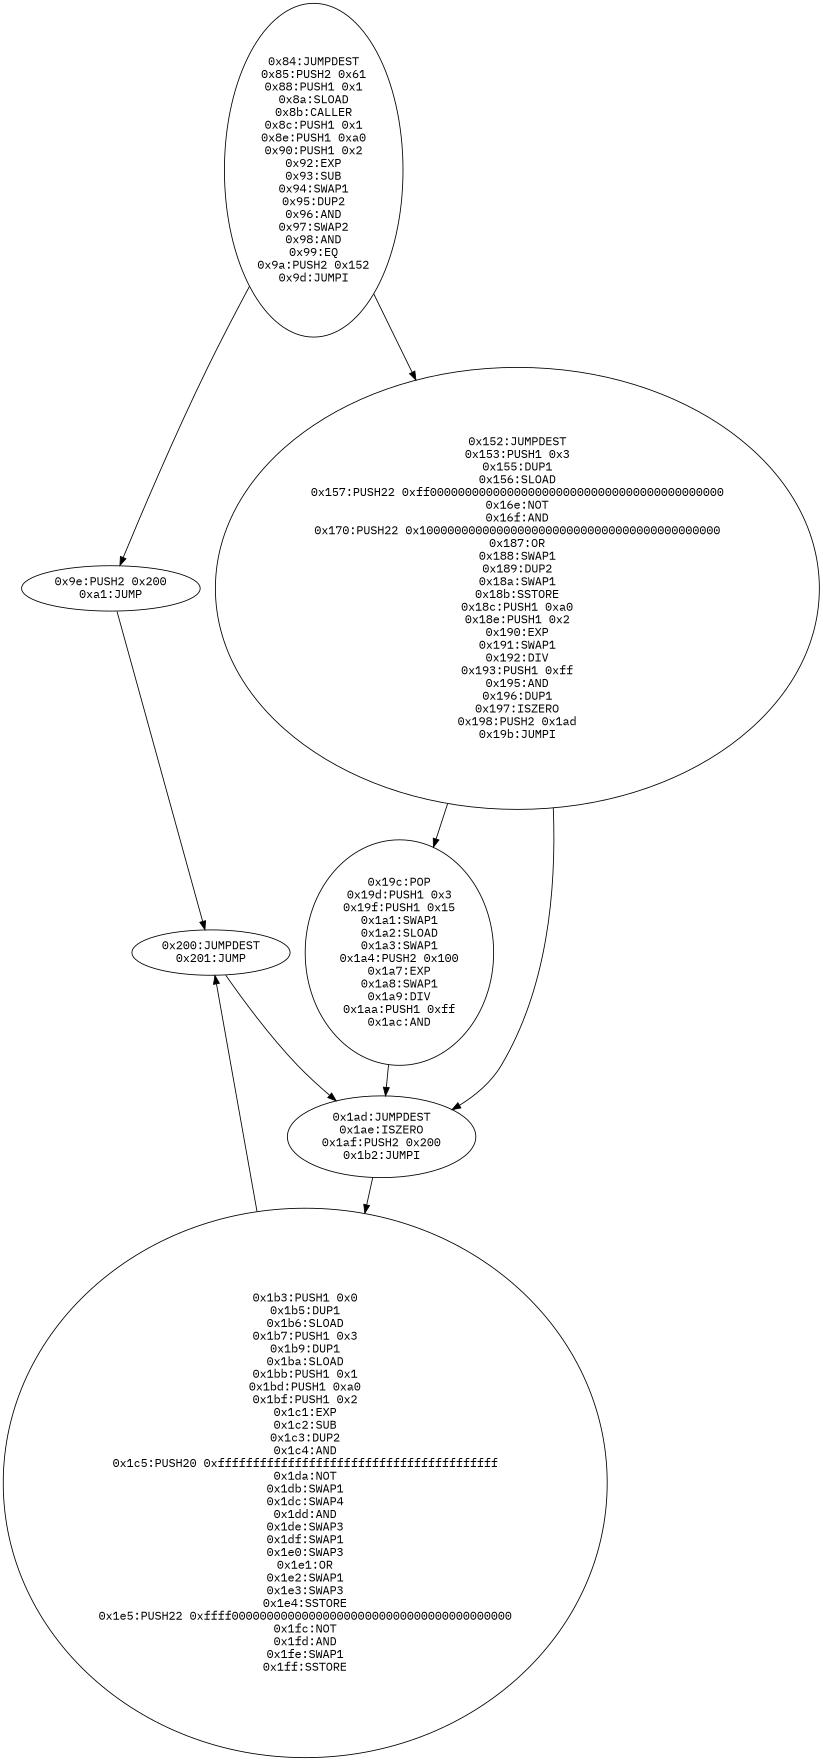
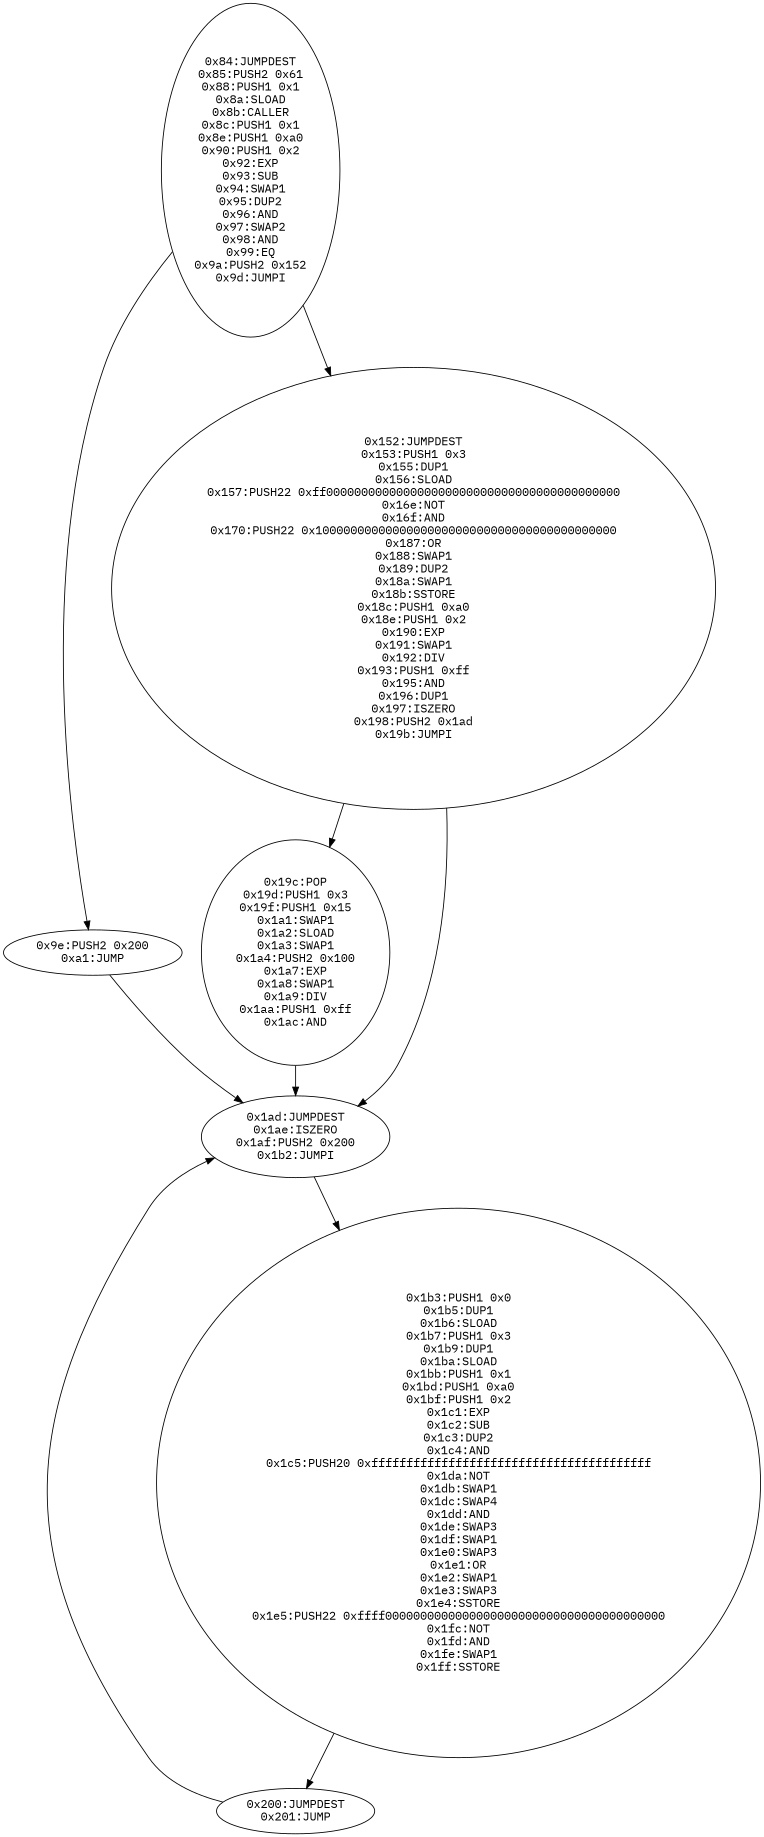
(160, 766) -> (168, 1041)
